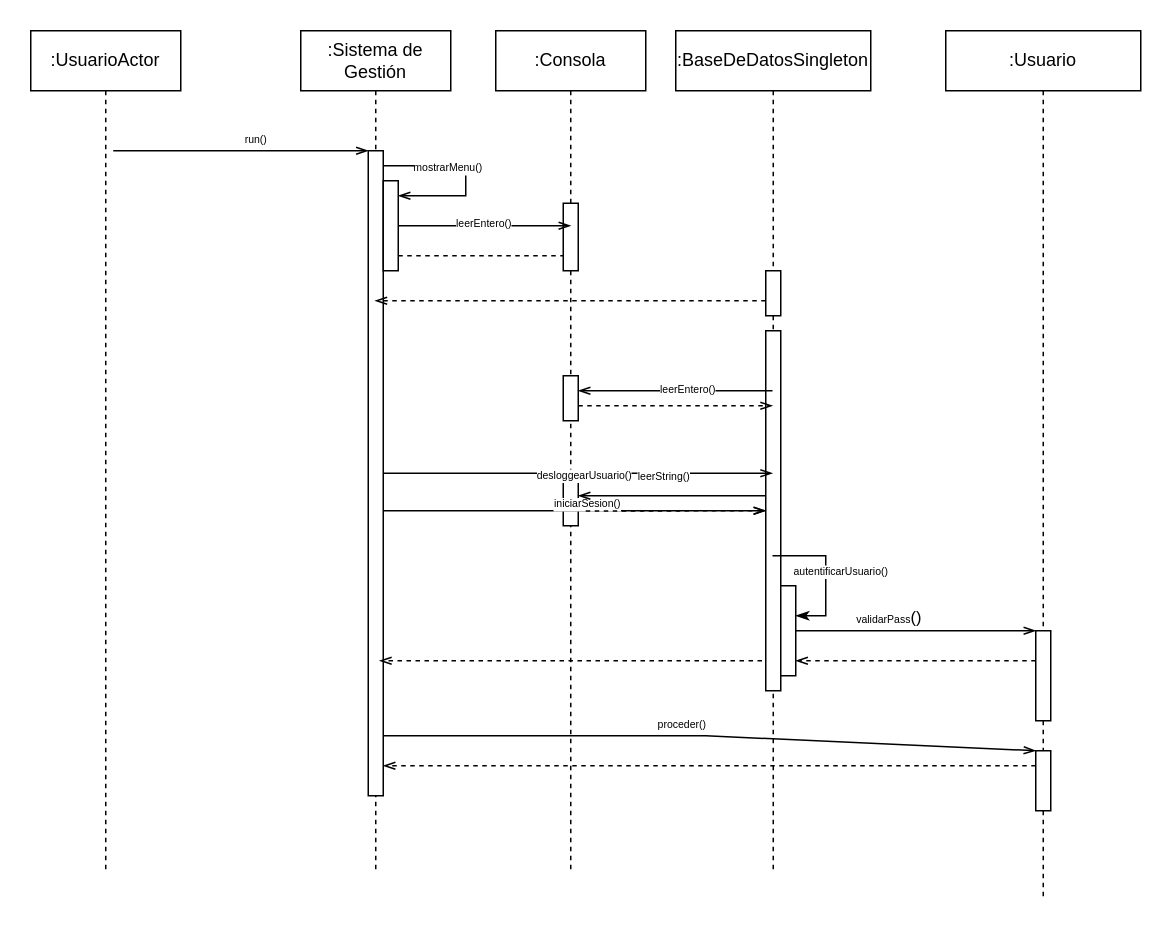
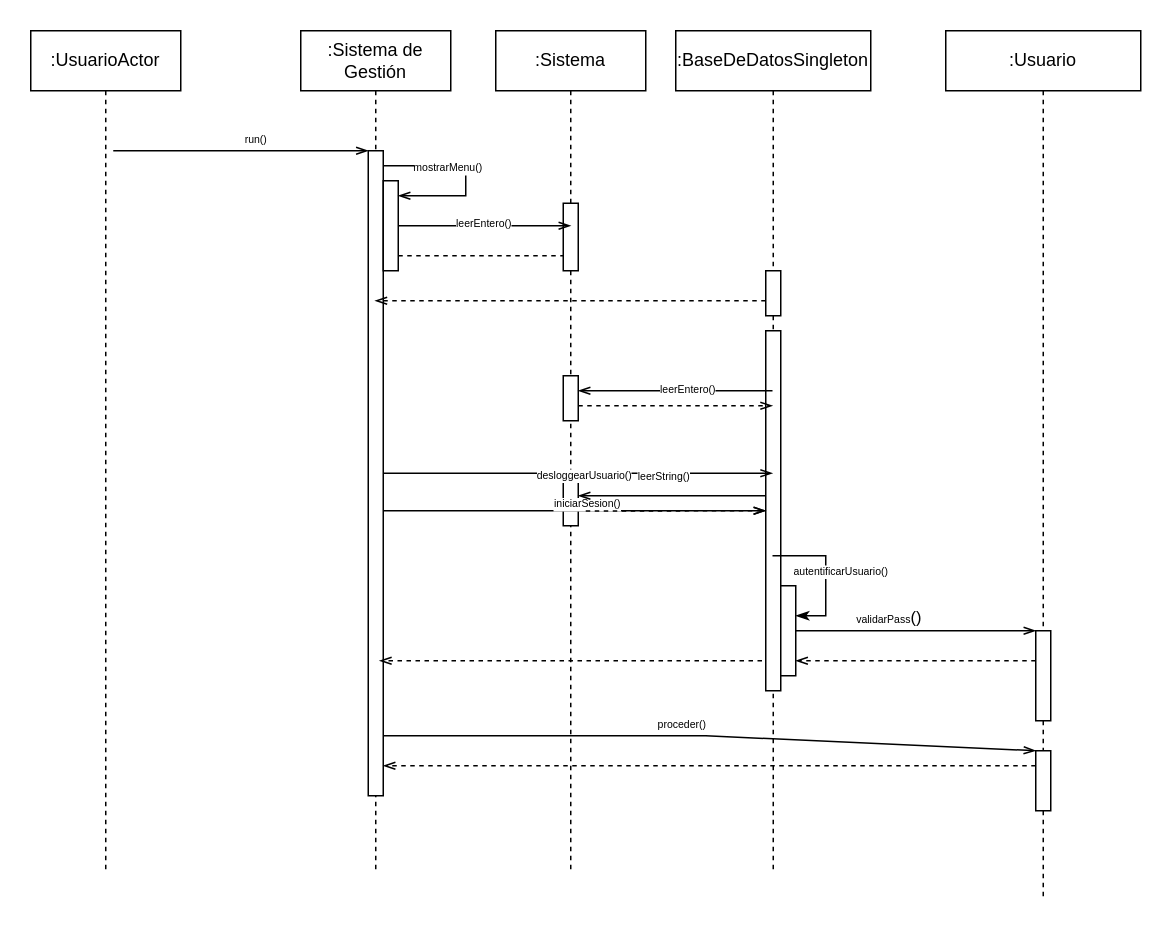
(571, 61) -> (571, 61)
